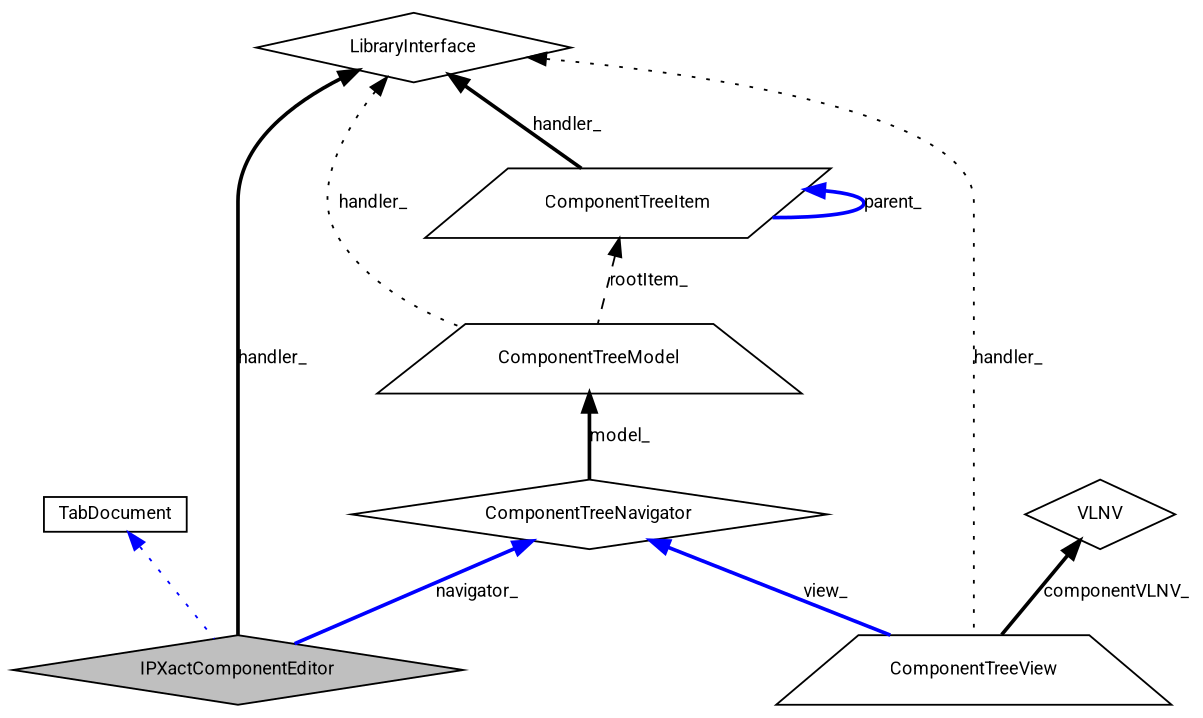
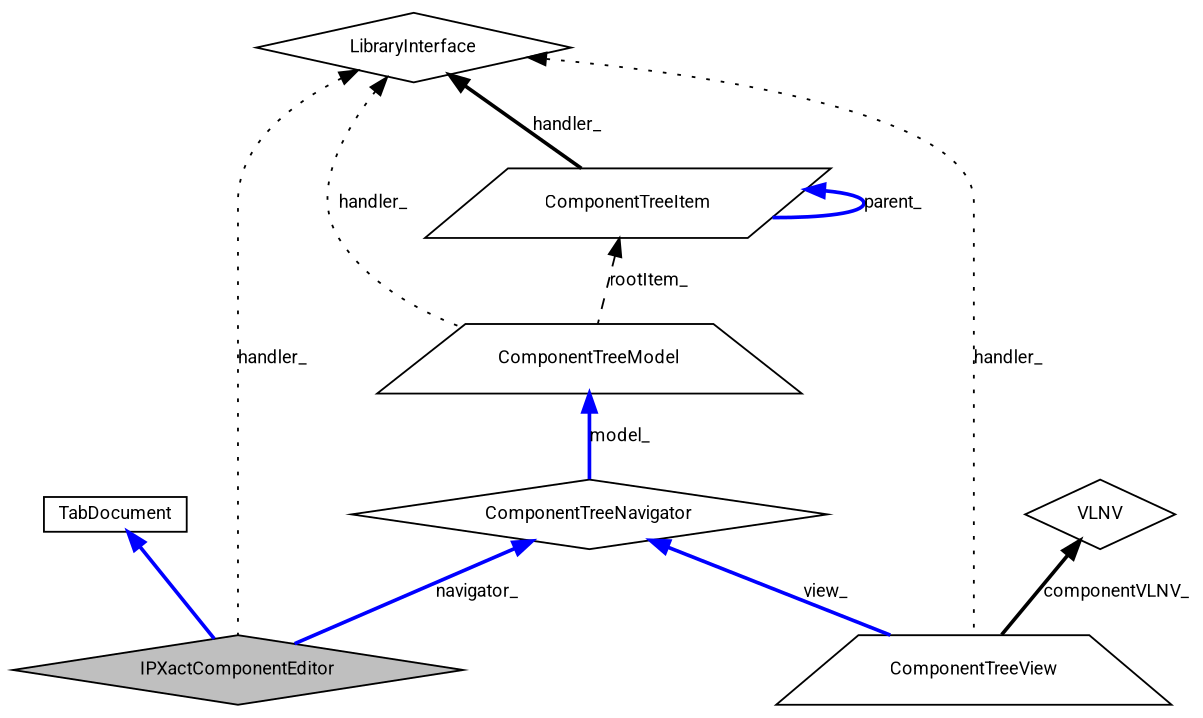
(238, 334) -> (238, 334)
(589, 446) -> (589, 446)
(177, 593) -> (177, 593)
